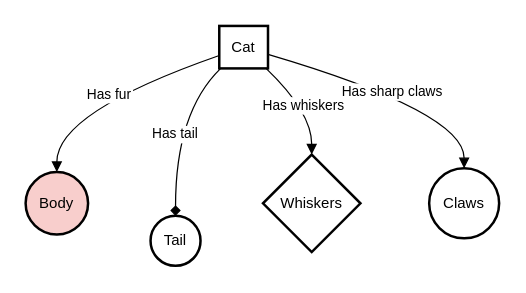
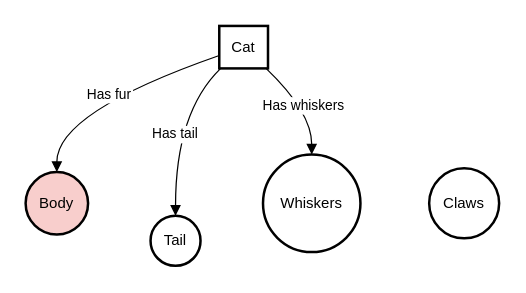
(376, 91) -> none
(312, 203) -> (312, 203)
(176, 204) -> (176, 204)
